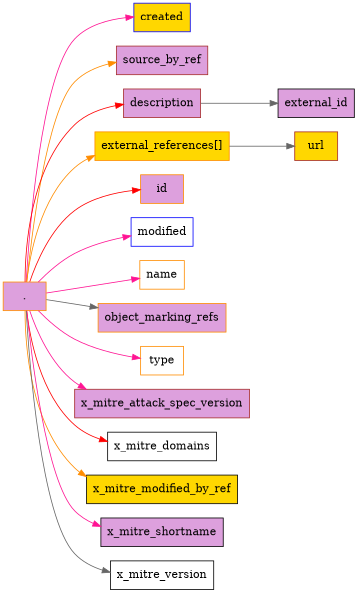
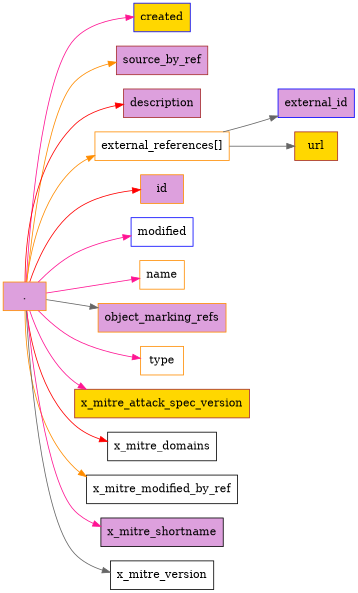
(235, 103) -> (247, 126)
(316, 103) -> (316, 103)
(162, 146) -> (162, 146)
(162, 404) -> (162, 404)
(162, 489) -> (162, 489)
